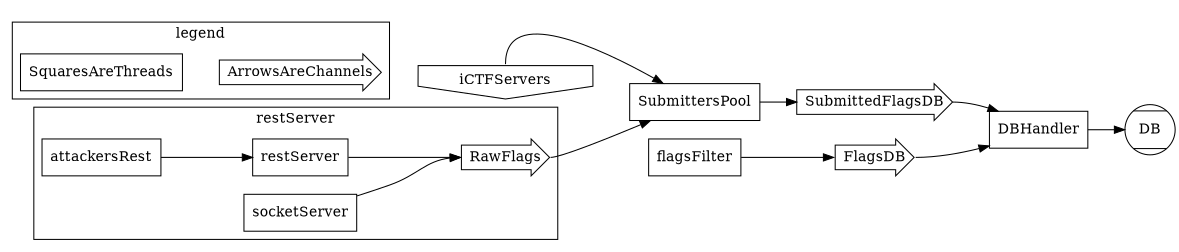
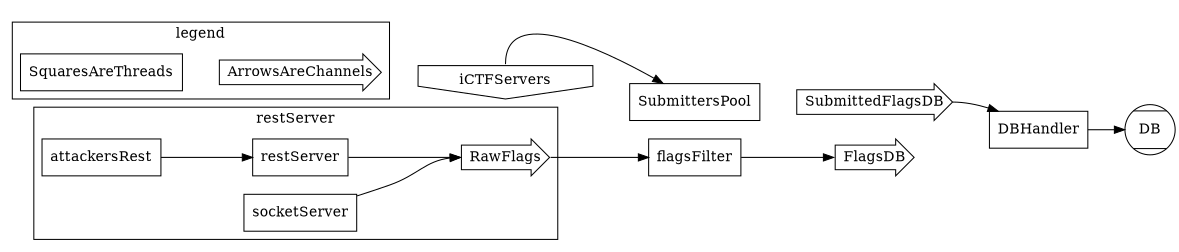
(773, 102) -> none
(596, 143) -> (594, 157)
(948, 155) -> none
